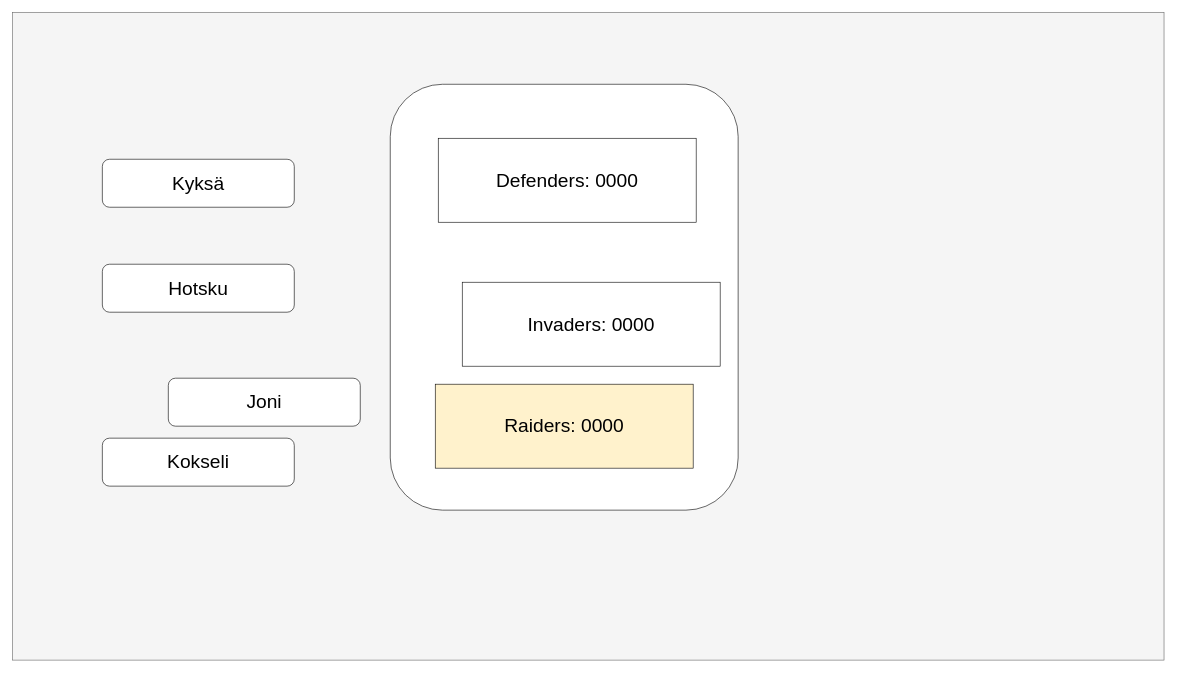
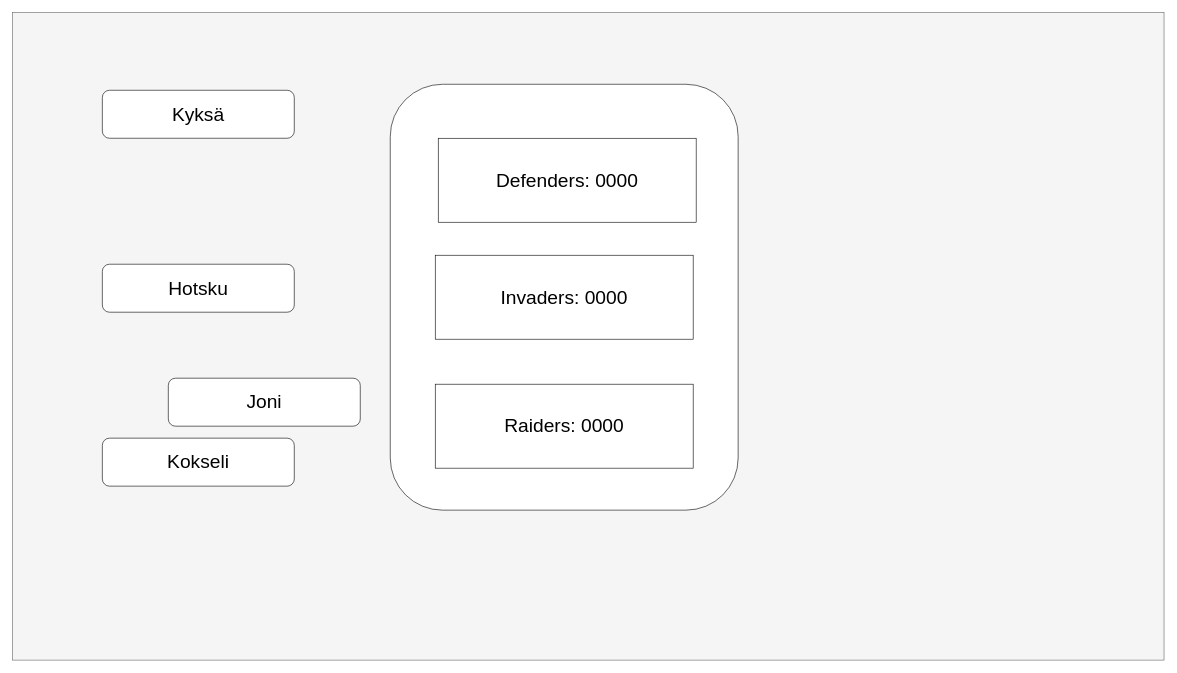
(198, 183) -> (198, 114)
(591, 324) -> (564, 297)
(564, 426) -> (564, 426)
